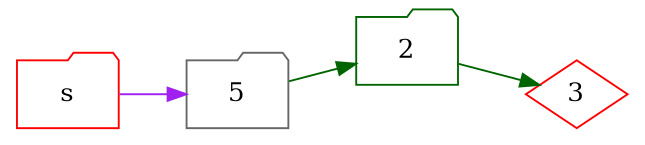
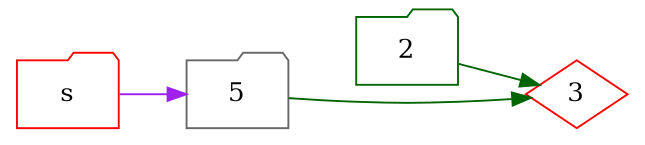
(313, 75) -> (400, 103)
